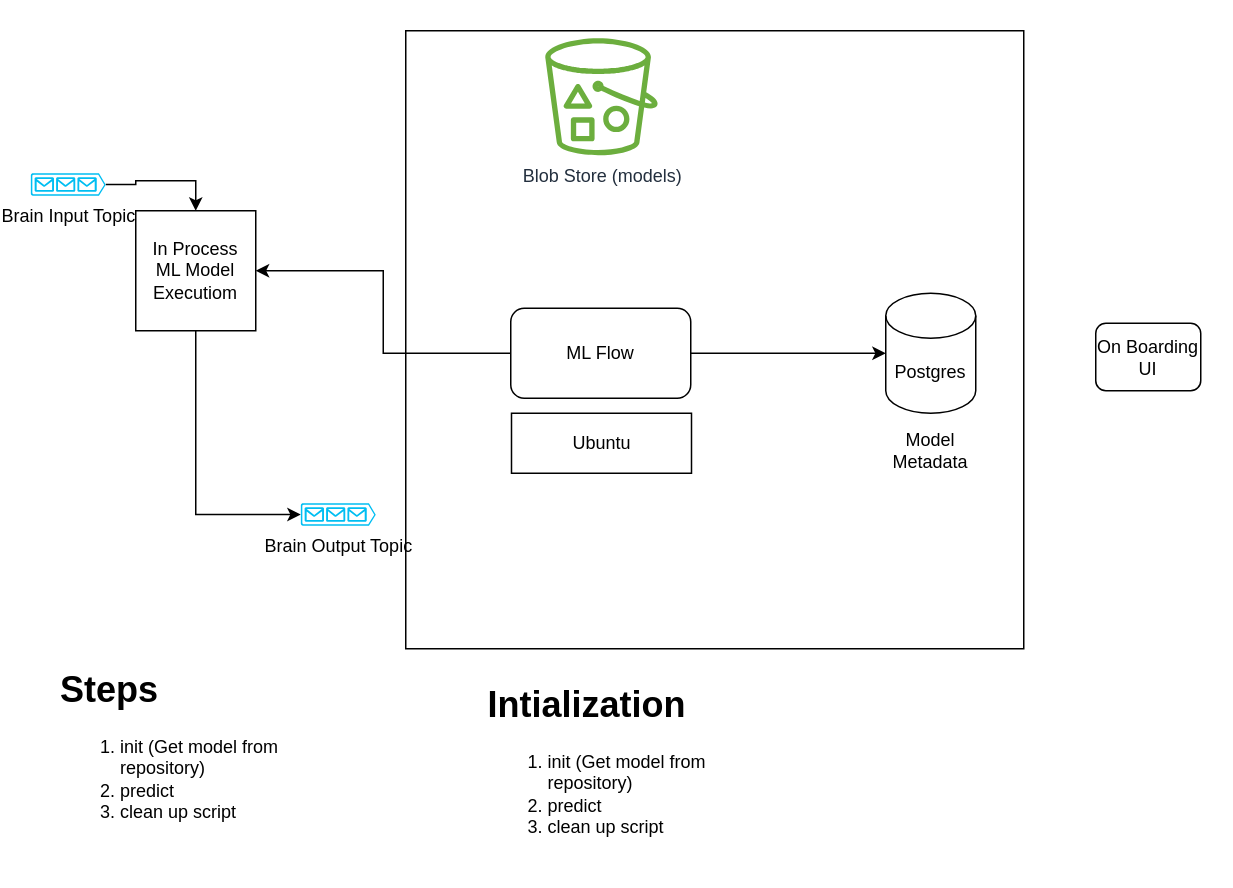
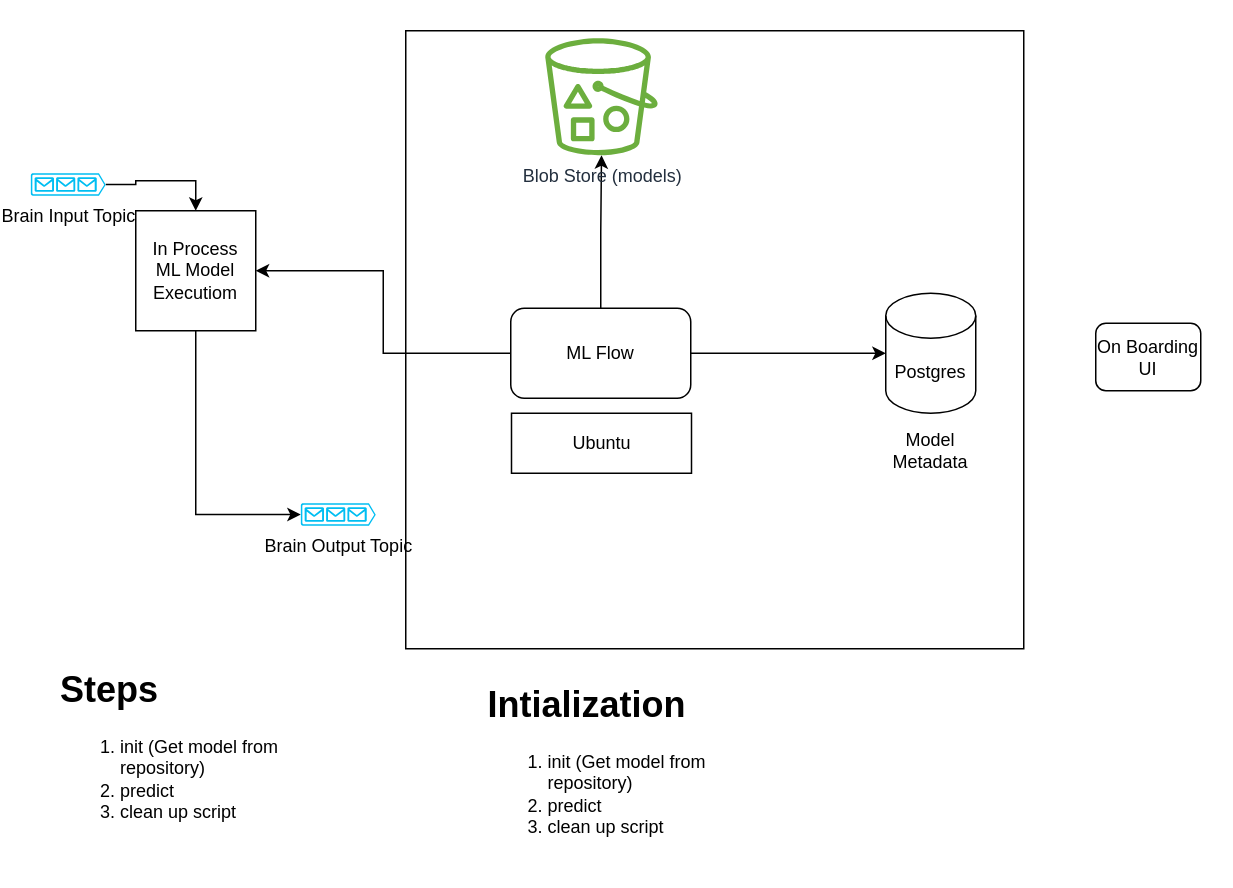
none -> (601, 237)
